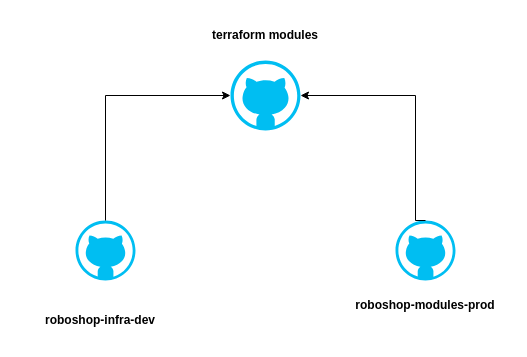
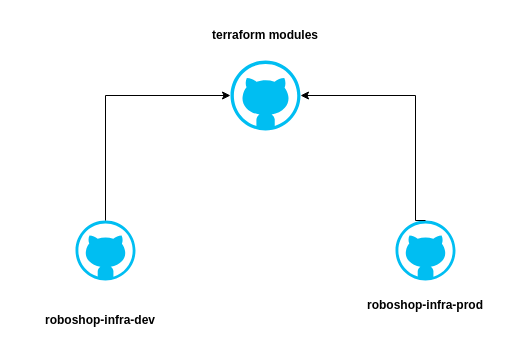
(426, 306) -> (426, 306)
